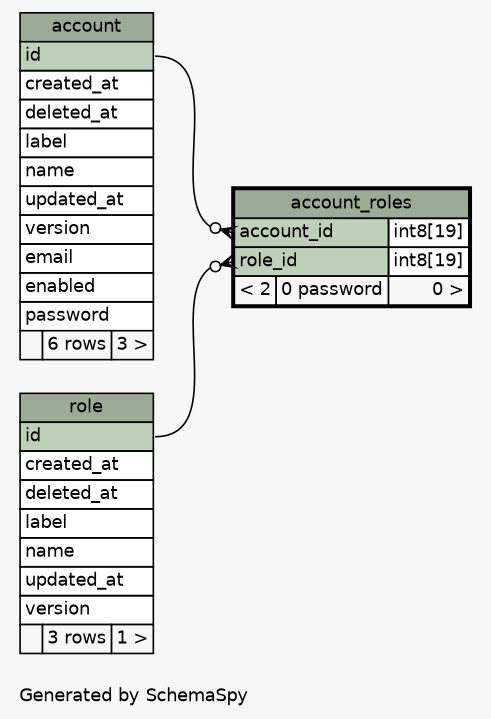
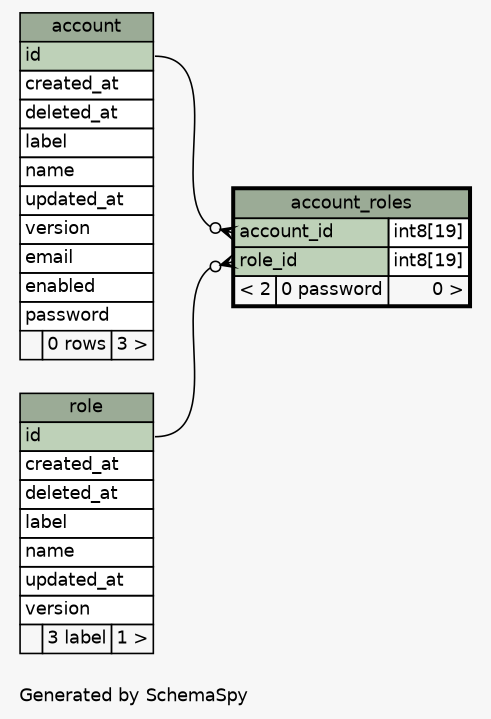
(77, 344) -> (77, 344)
(77, 638) -> (77, 638)
